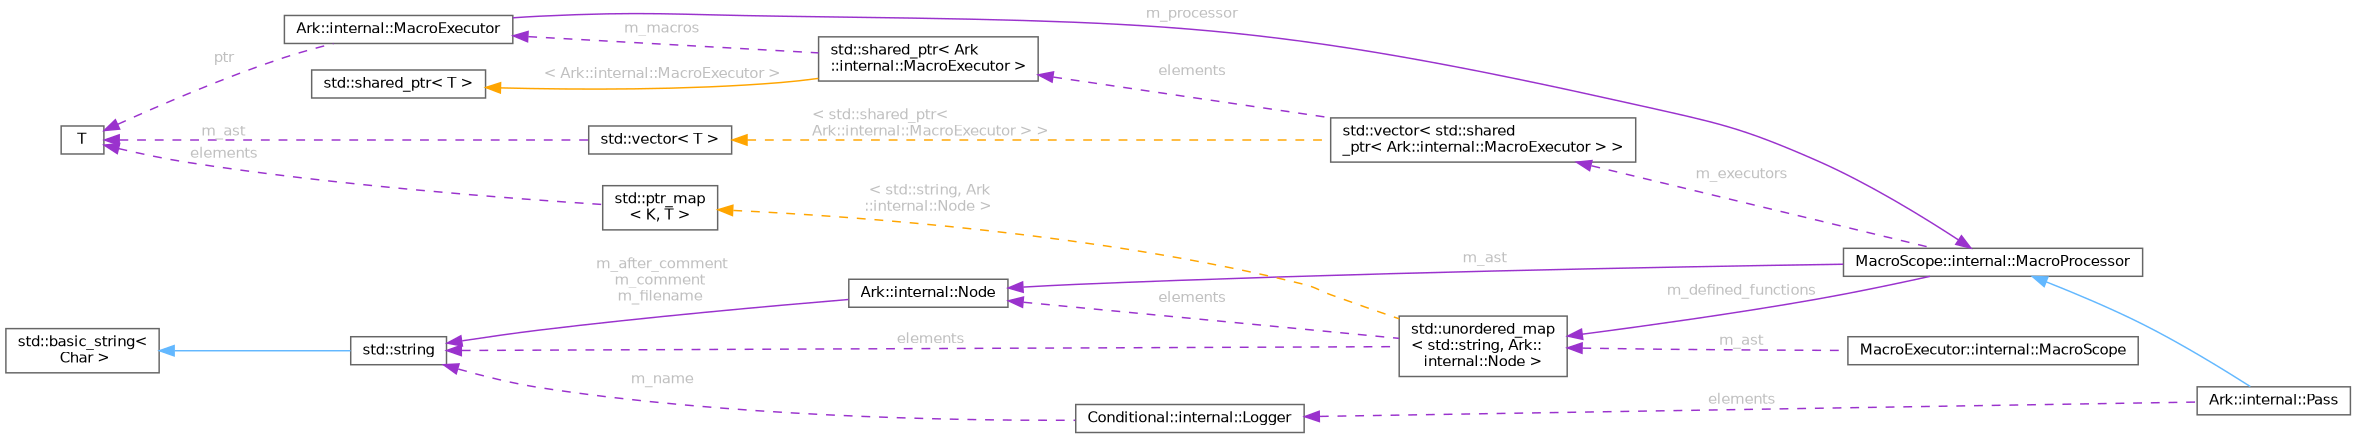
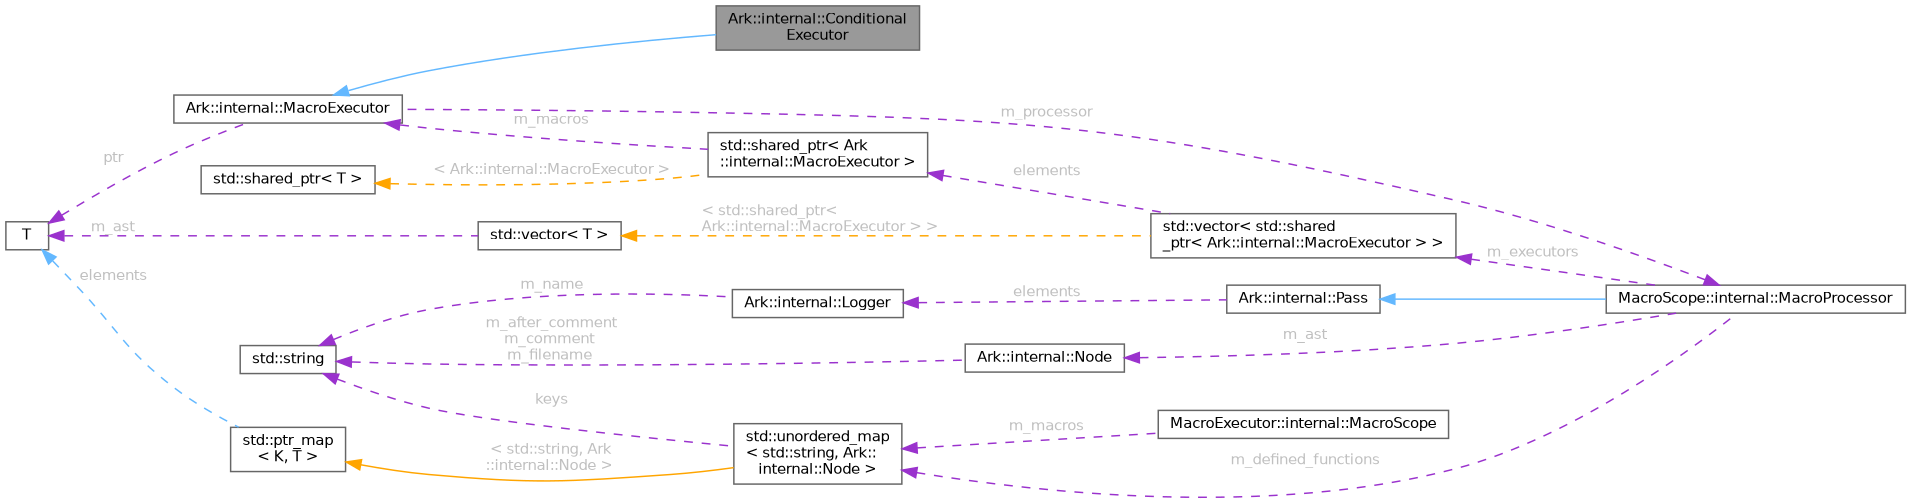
none -> (818, 28)
(1253, 36) -> (1063, 128)
(660, 88) -> (549, 184)
(359, 184) -> (137, 355)
(1071, 241) -> (547, 481)
(1433, 273) -> (1409, 347)
(1757, 309) -> (1348, 488)
(655, 317) -> (658, 365)
(1211, 320) -> none
(2151, 329) -> (1501, 299)
(928, 340) -> (550, 400)
(1740, 341) -> (1045, 427)
(83, 351) -> none
(1190, 419) -> (818, 304)
